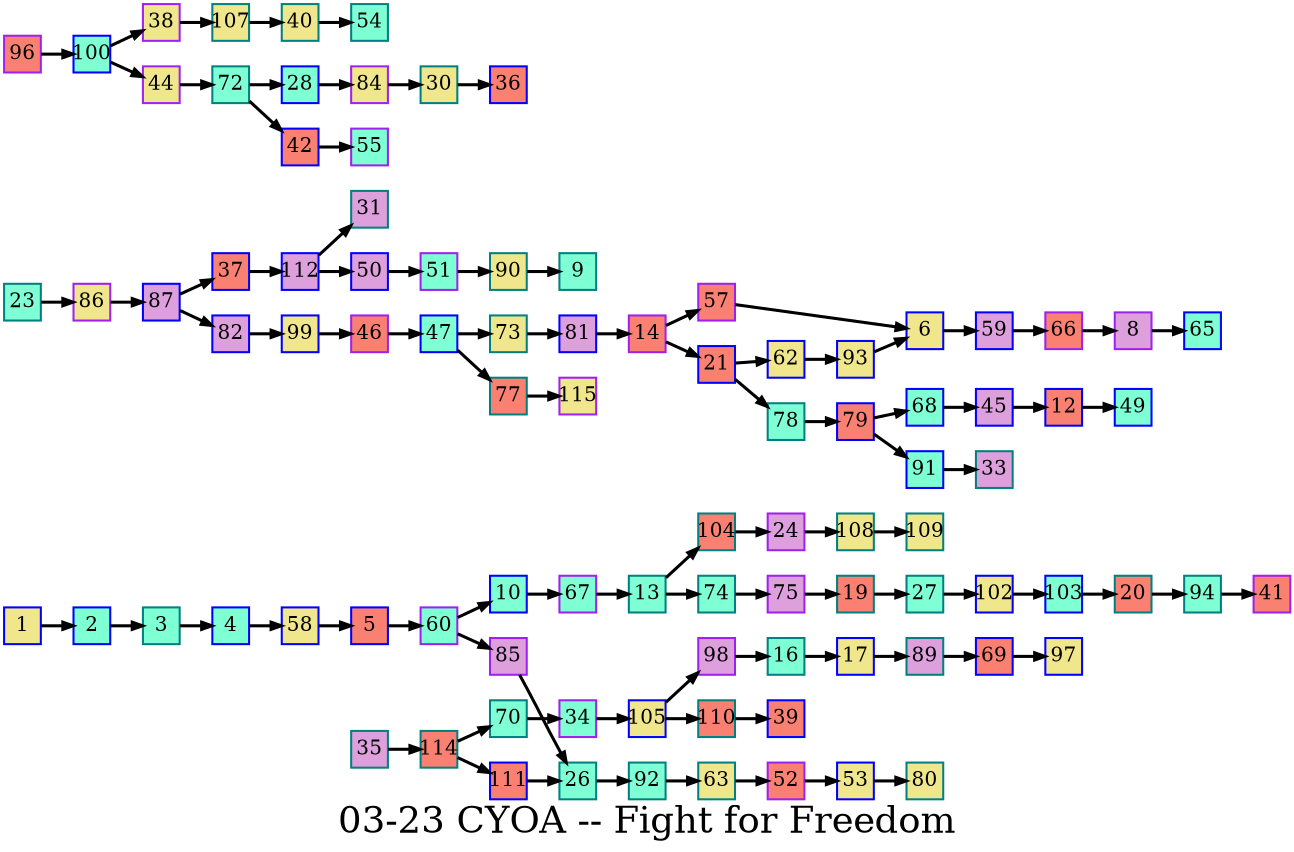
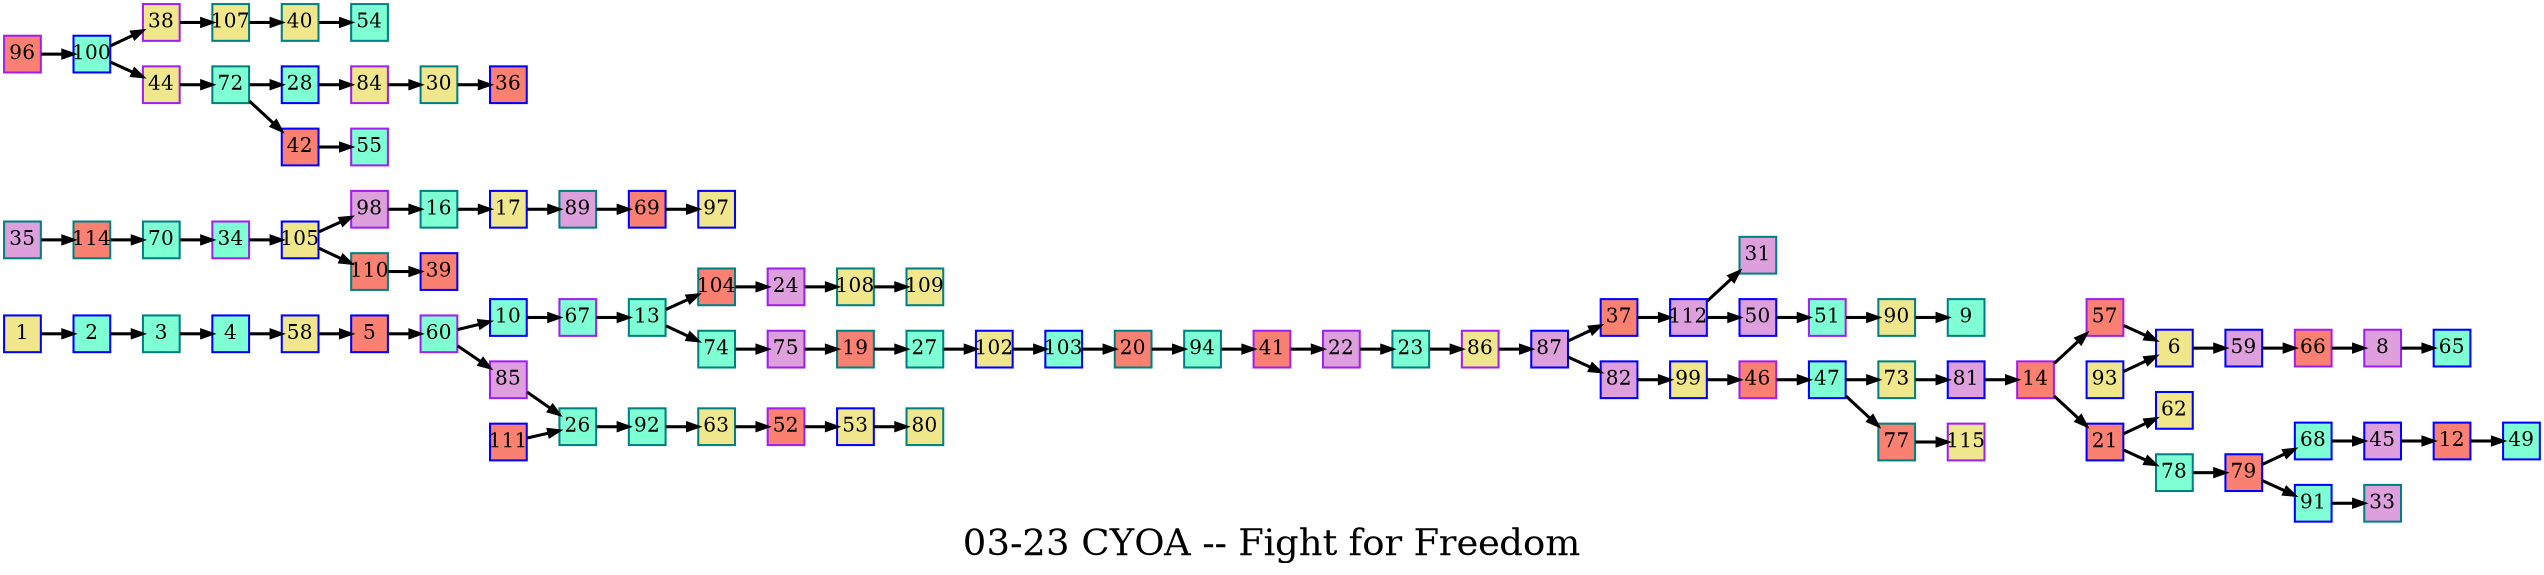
none -> (1341, 349)
(816, 359) -> none
(469, 763) -> none
